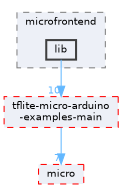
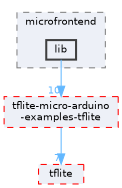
(61, 112) -> (61, 112)
(61, 174) -> (61, 174)
